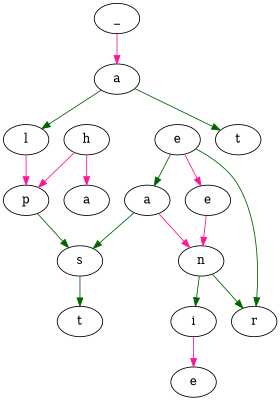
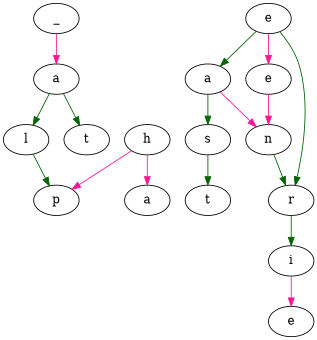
(26, 166) -> (39, 166)
(50, 228) -> none
(198, 287) -> (291, 226)
